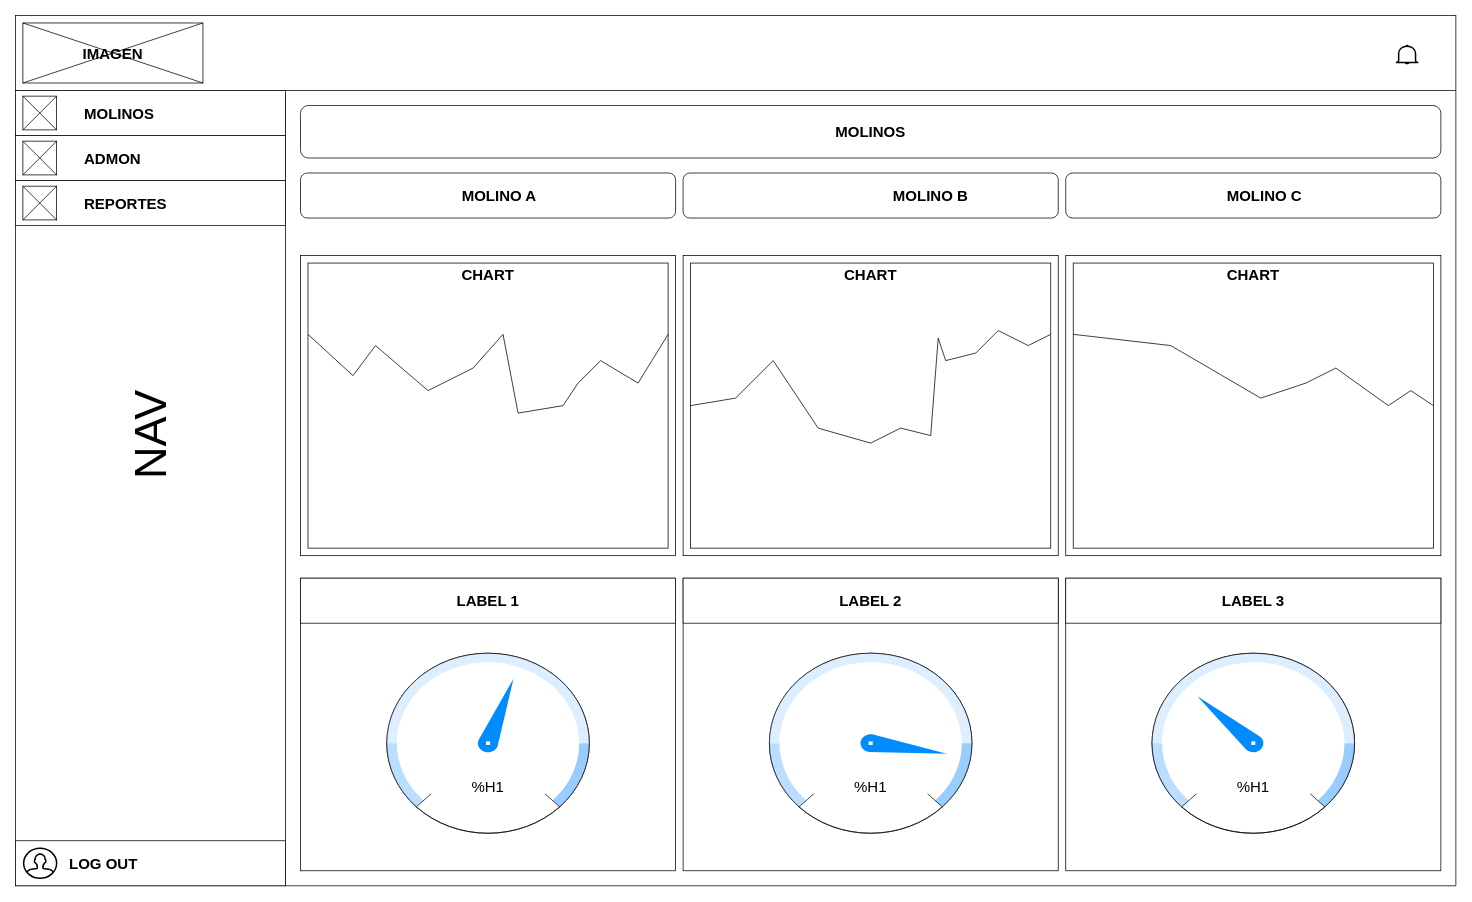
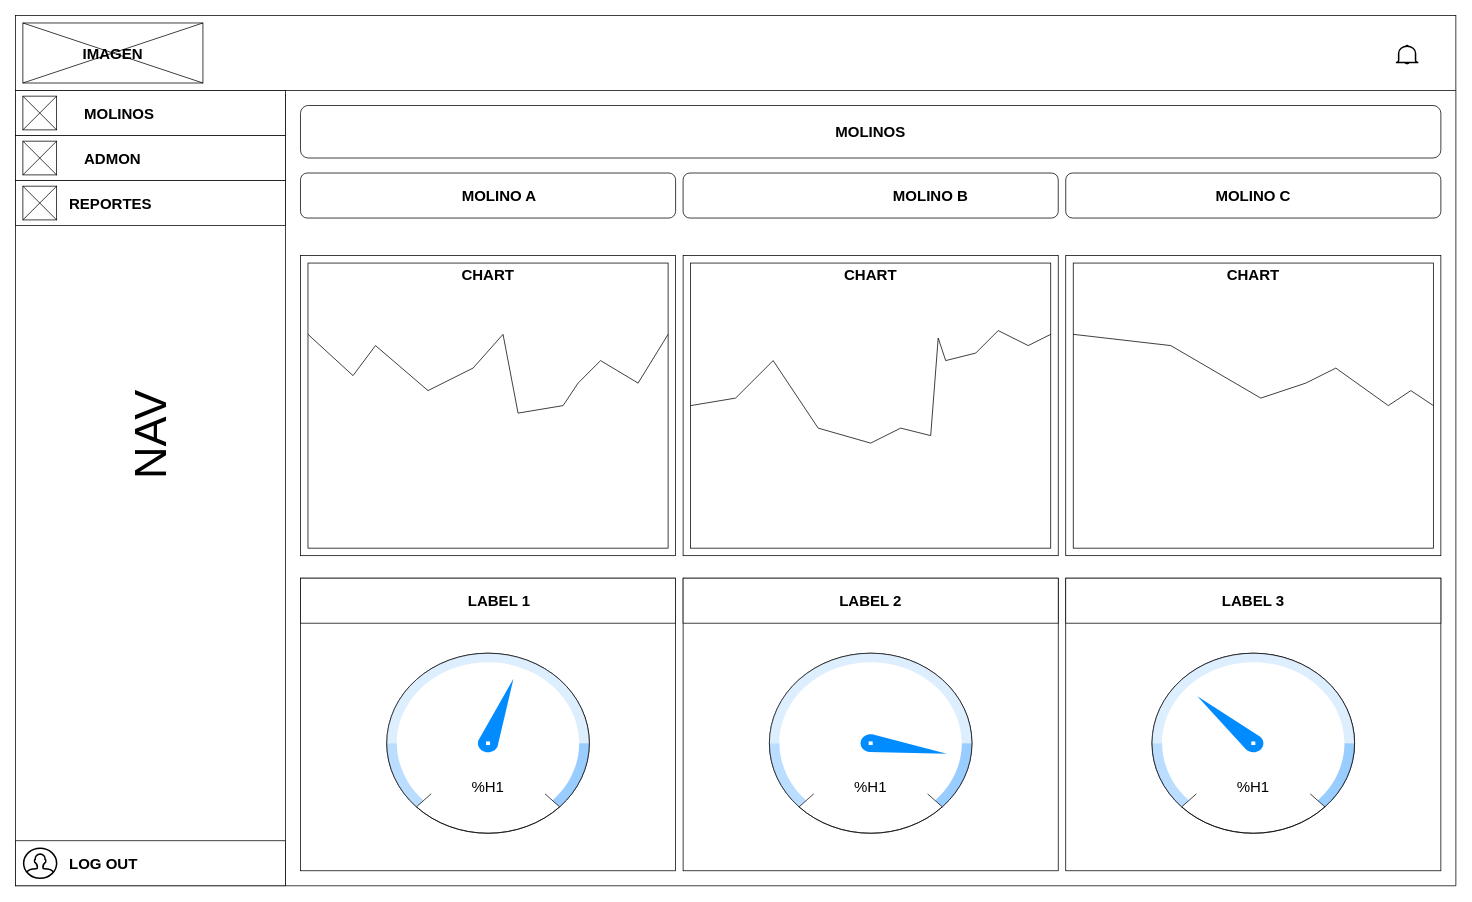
(1264, 195) -> (1253, 195)
(120, 203) -> (105, 203)
(488, 600) -> (499, 600)
